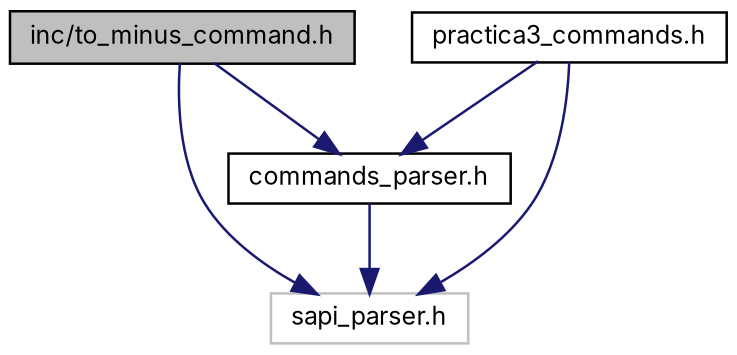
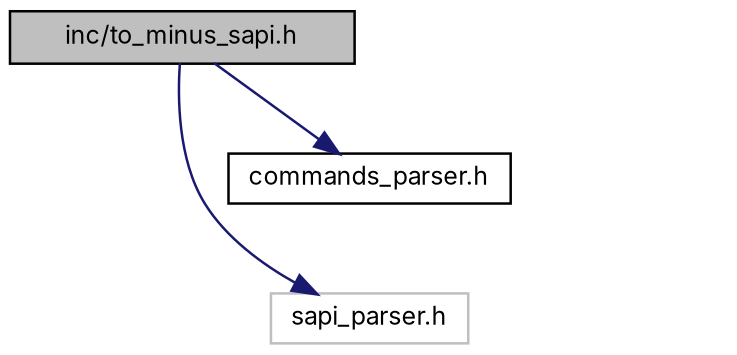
(182, 37) -> (182, 37)
(569, 37) -> none
(370, 236) -> none
